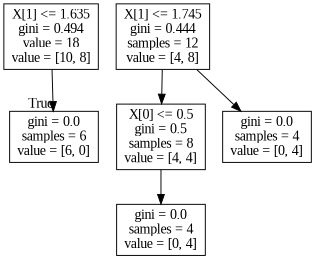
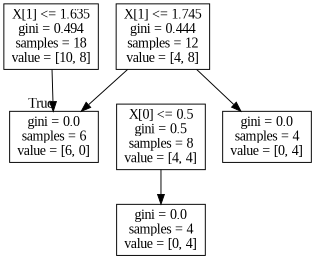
(51, 37) -> (51, 37)
(162, 82) -> (108, 87)
